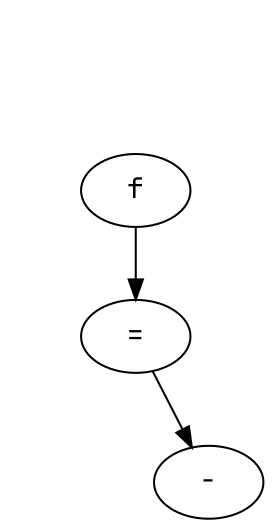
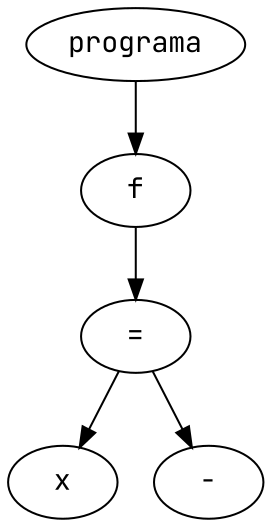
none -> (136, 45)
none -> (63, 482)
